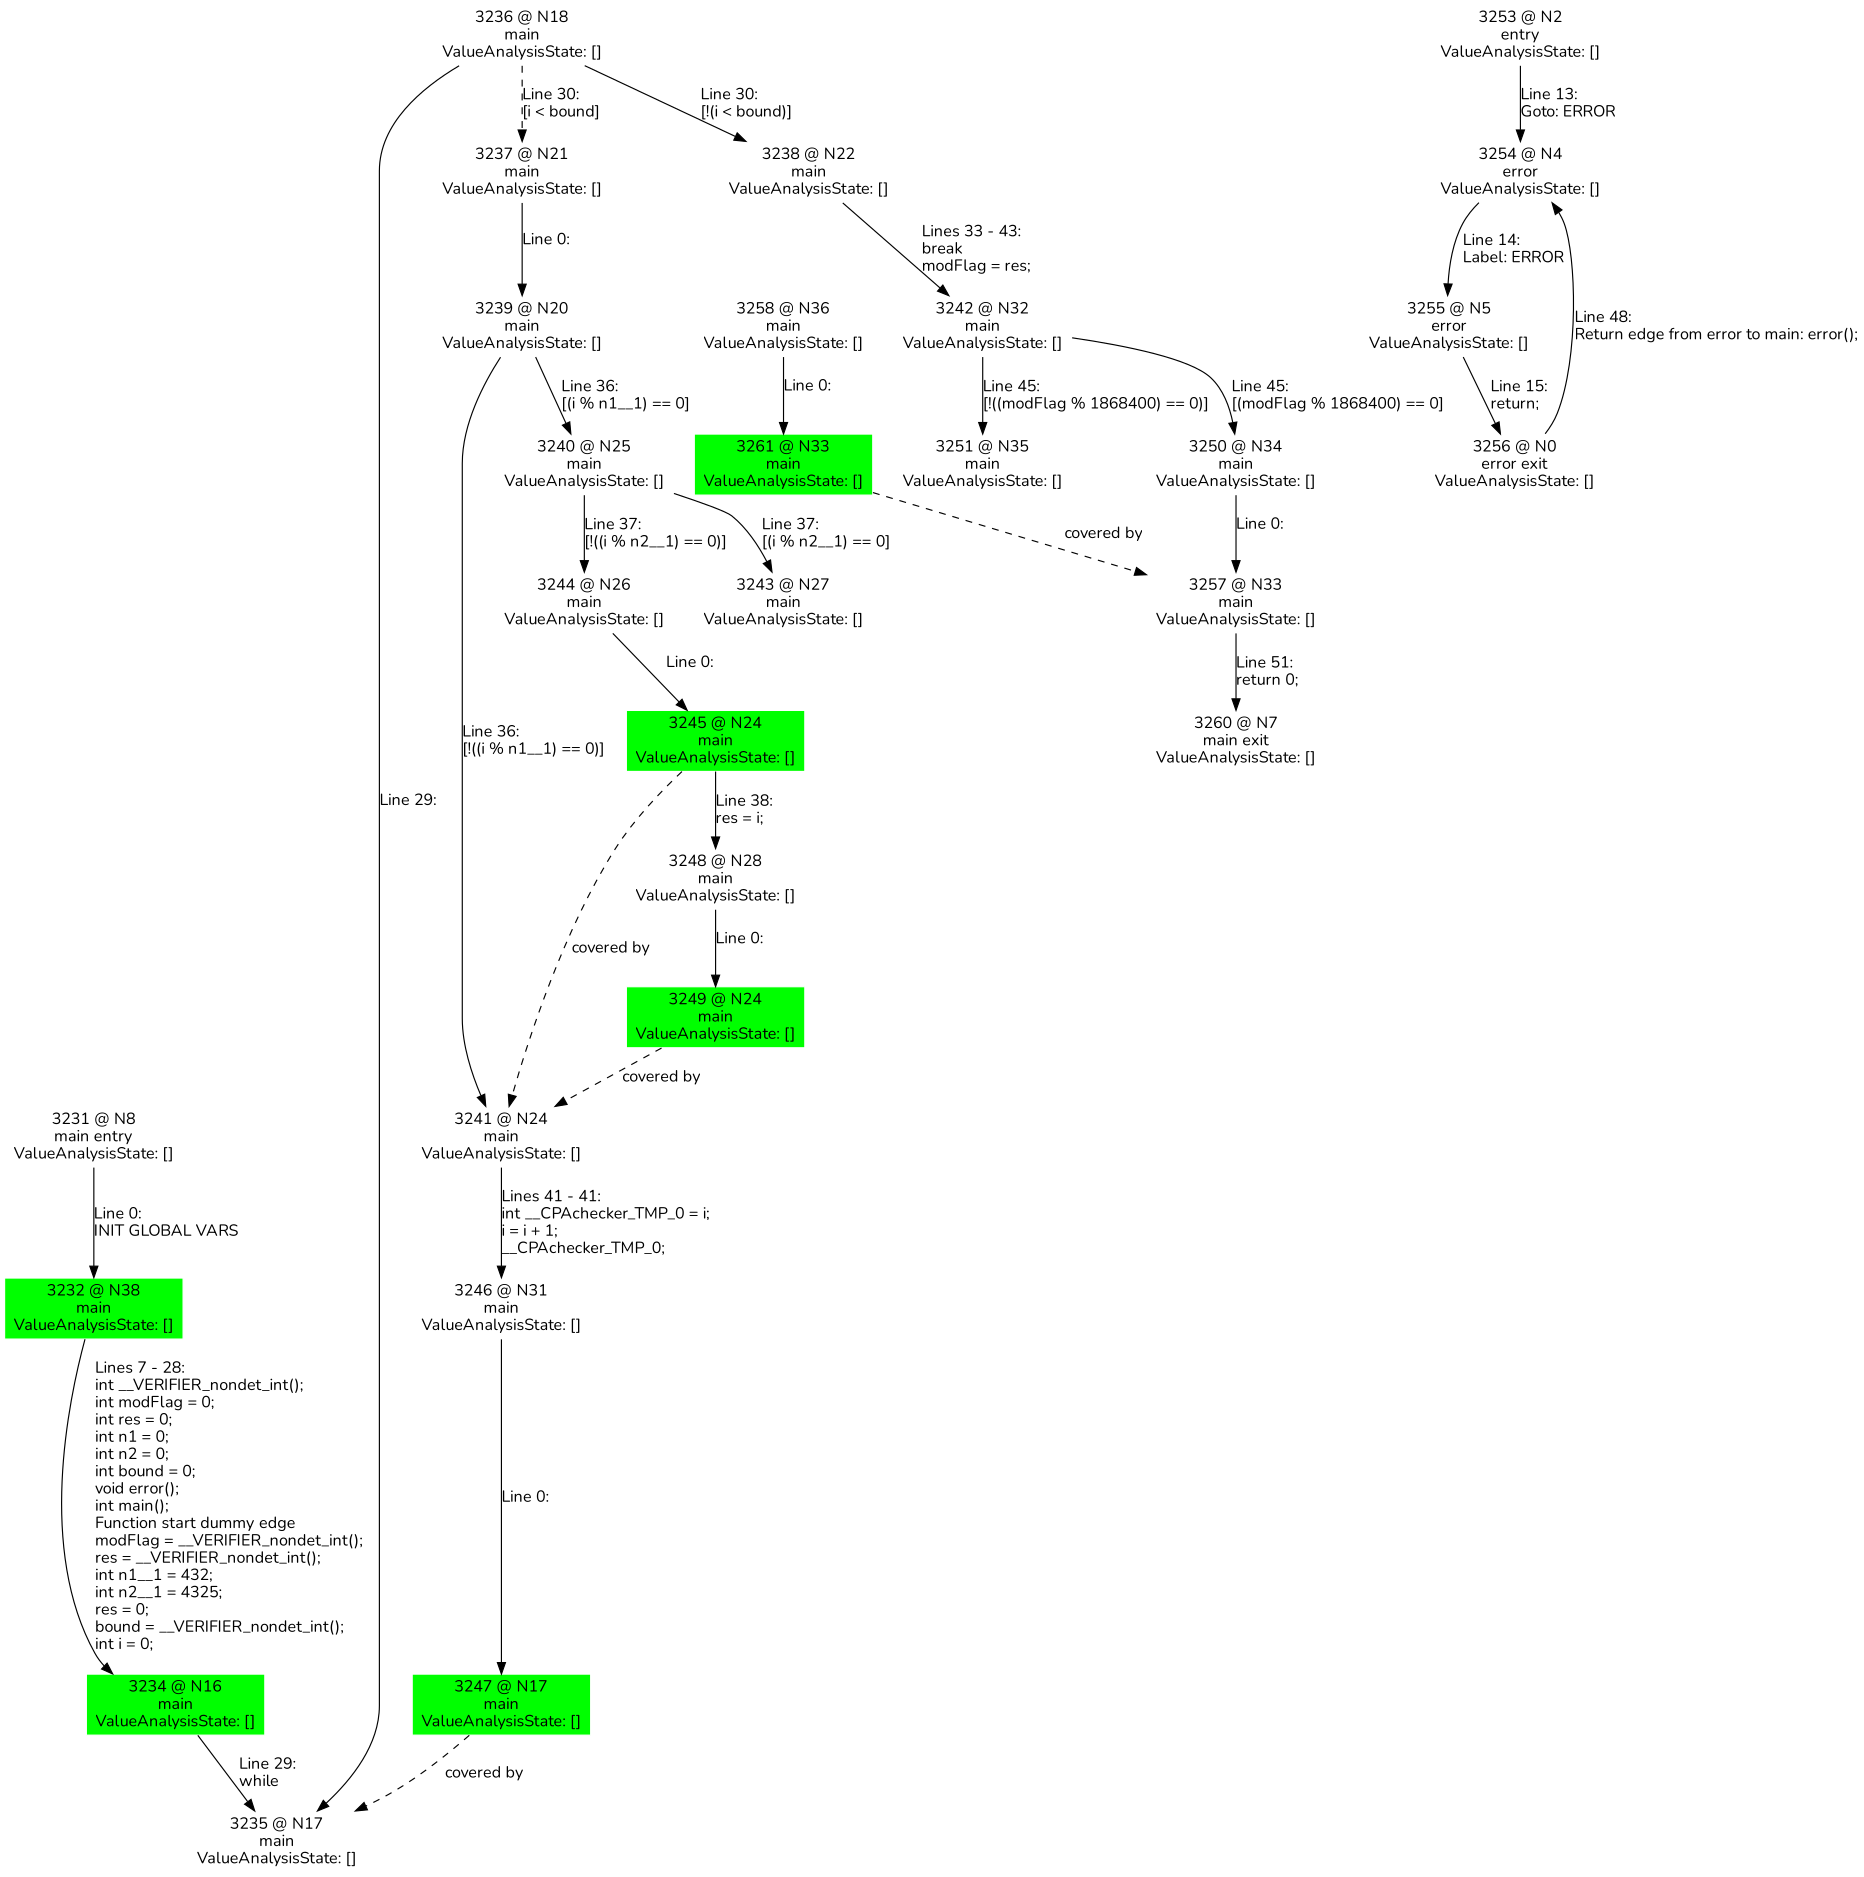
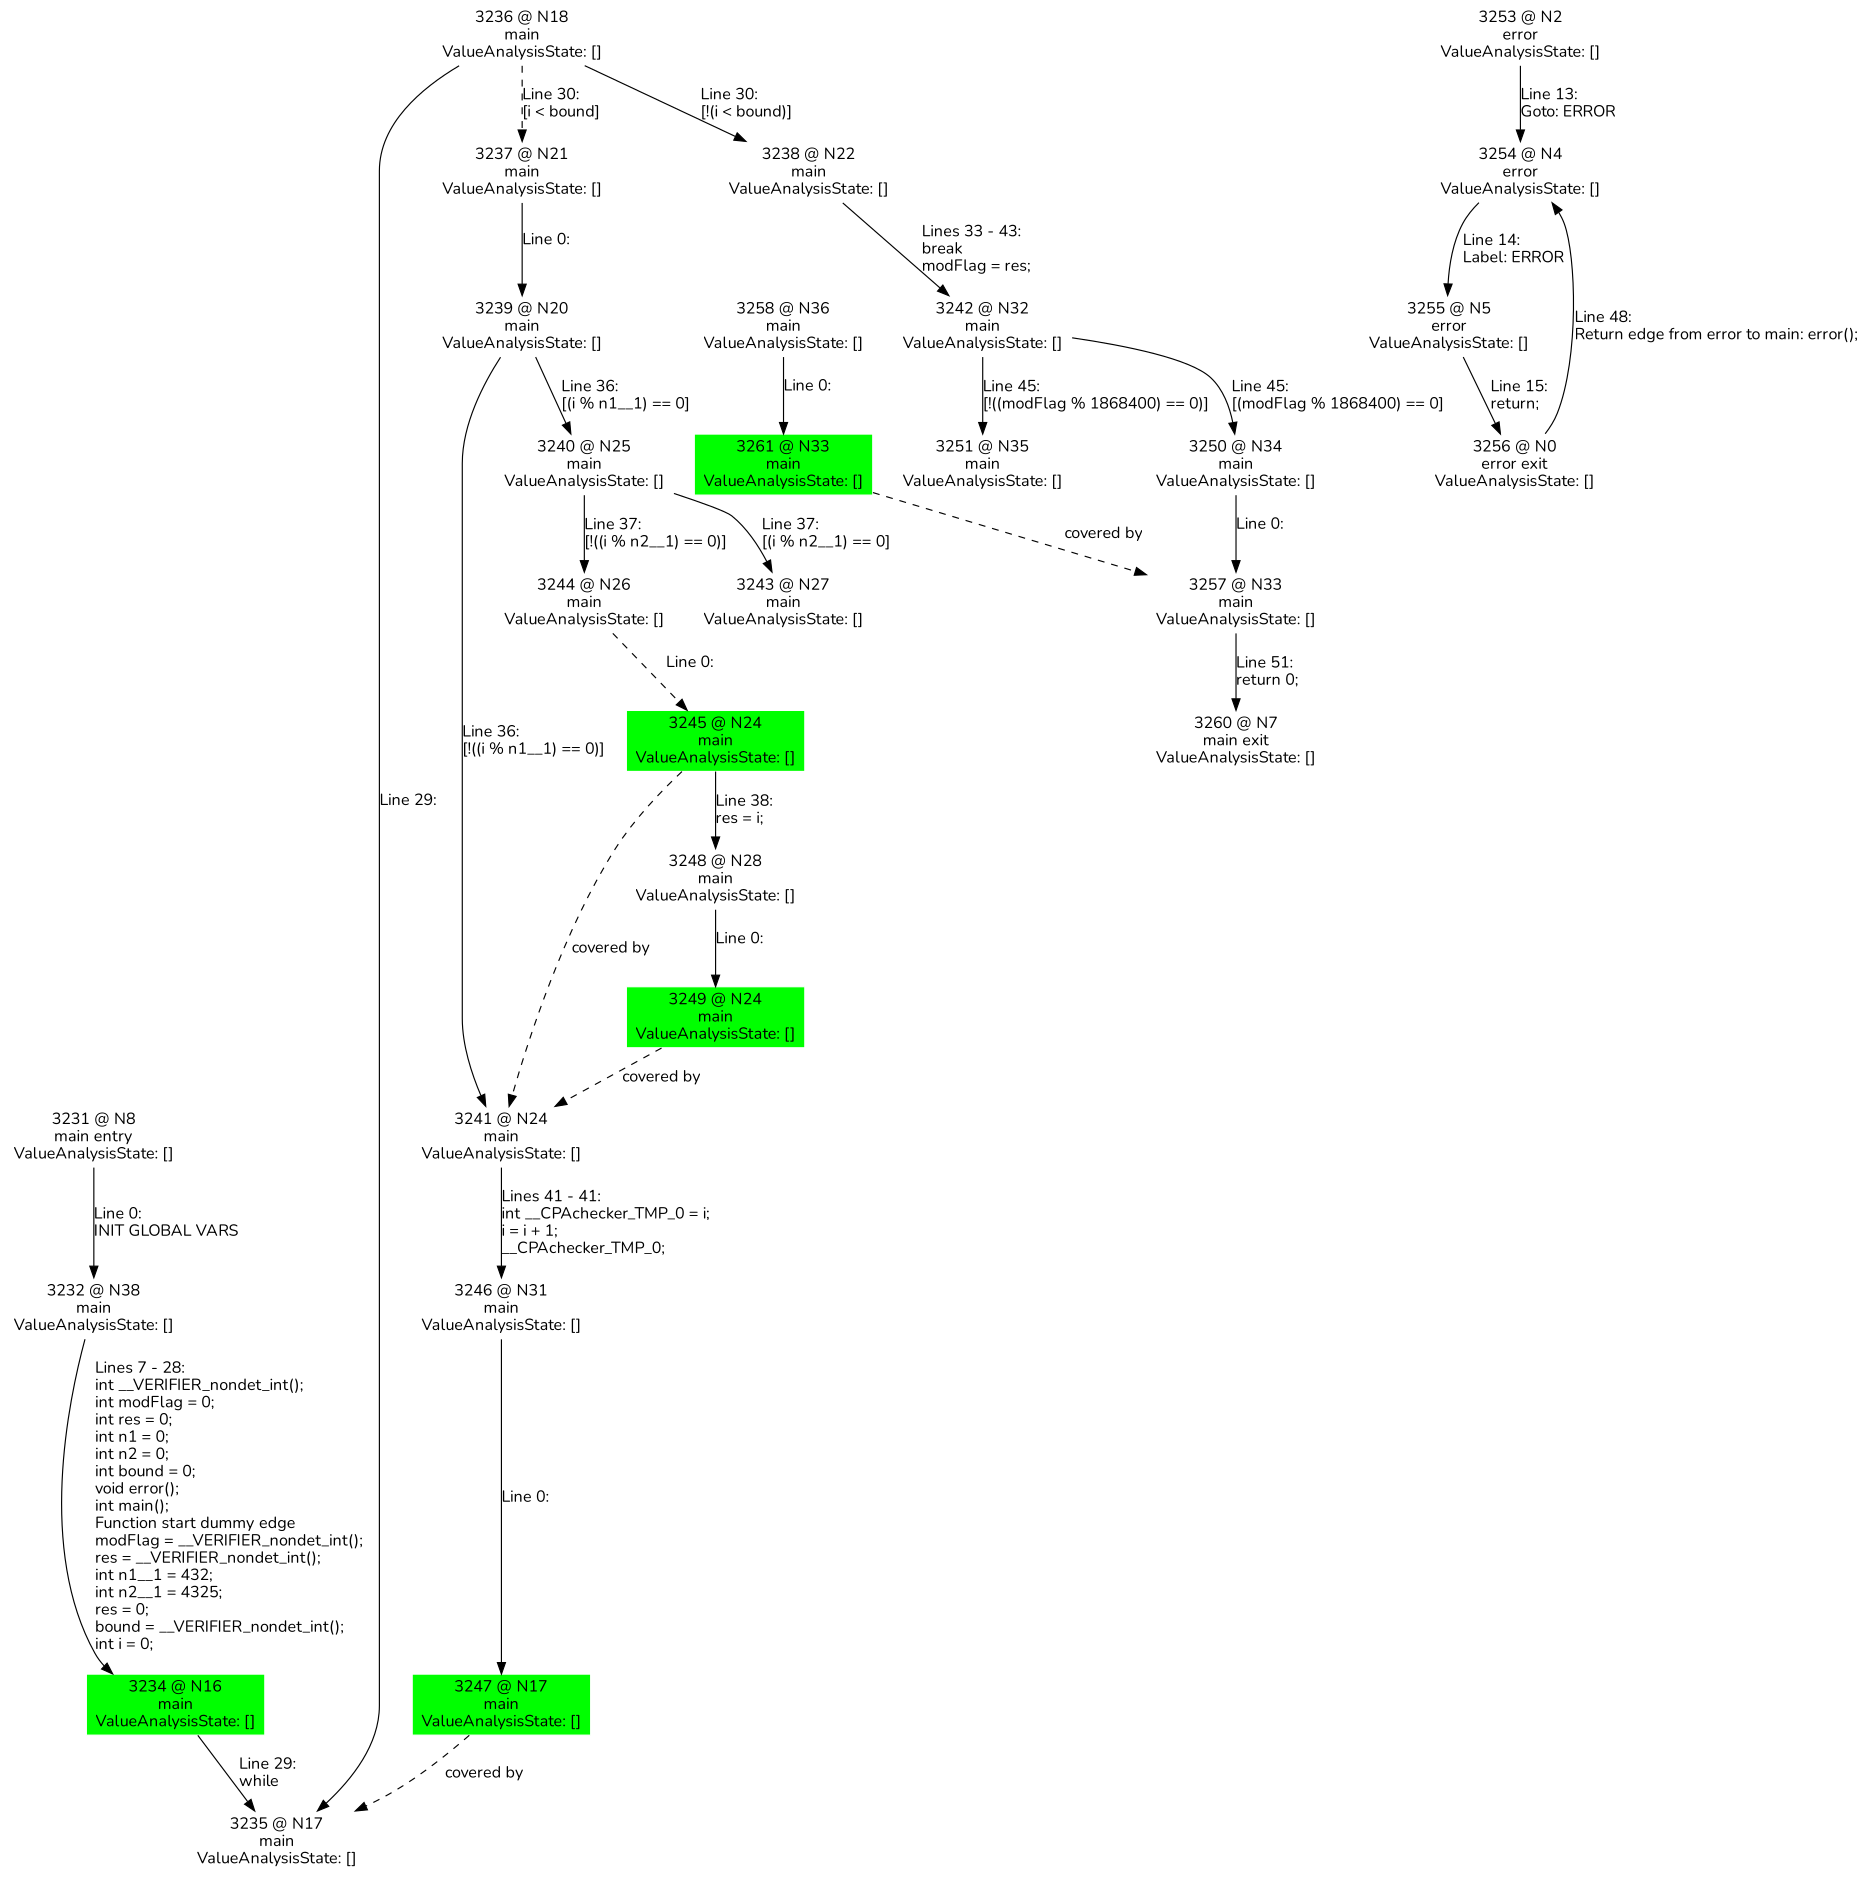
(1520, 35) -> (1520, 35)
(646, 668) -> (646, 668)
(94, 1309) -> (94, 1309)
